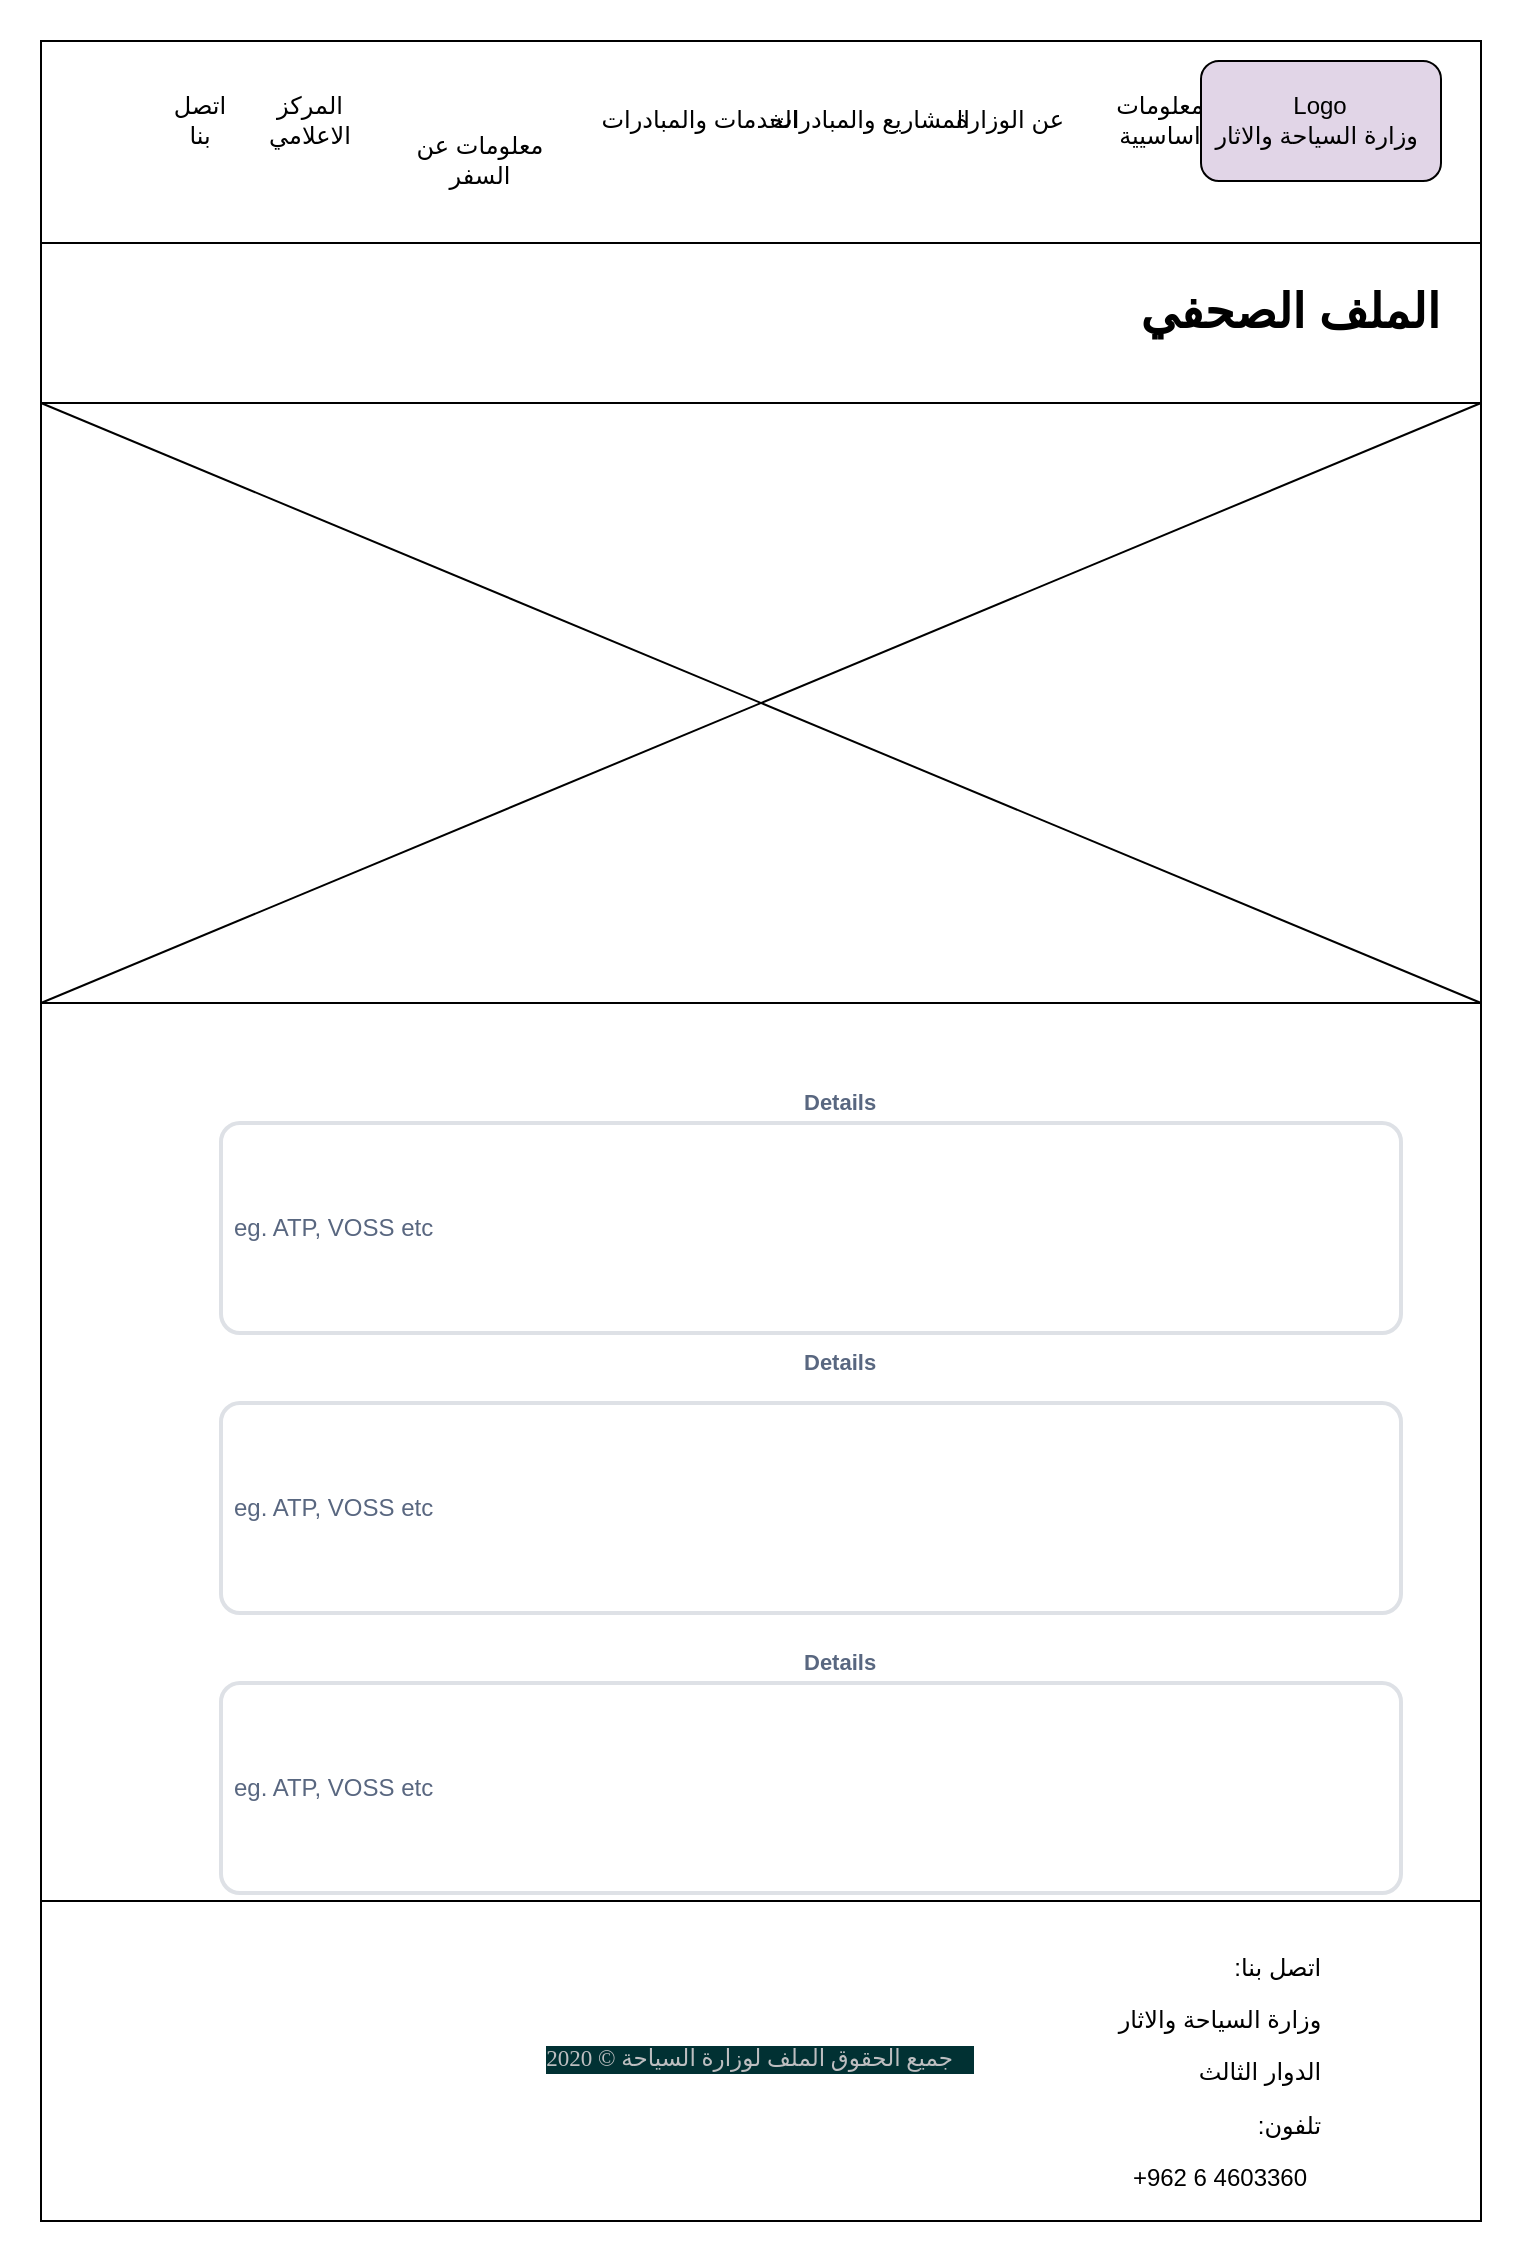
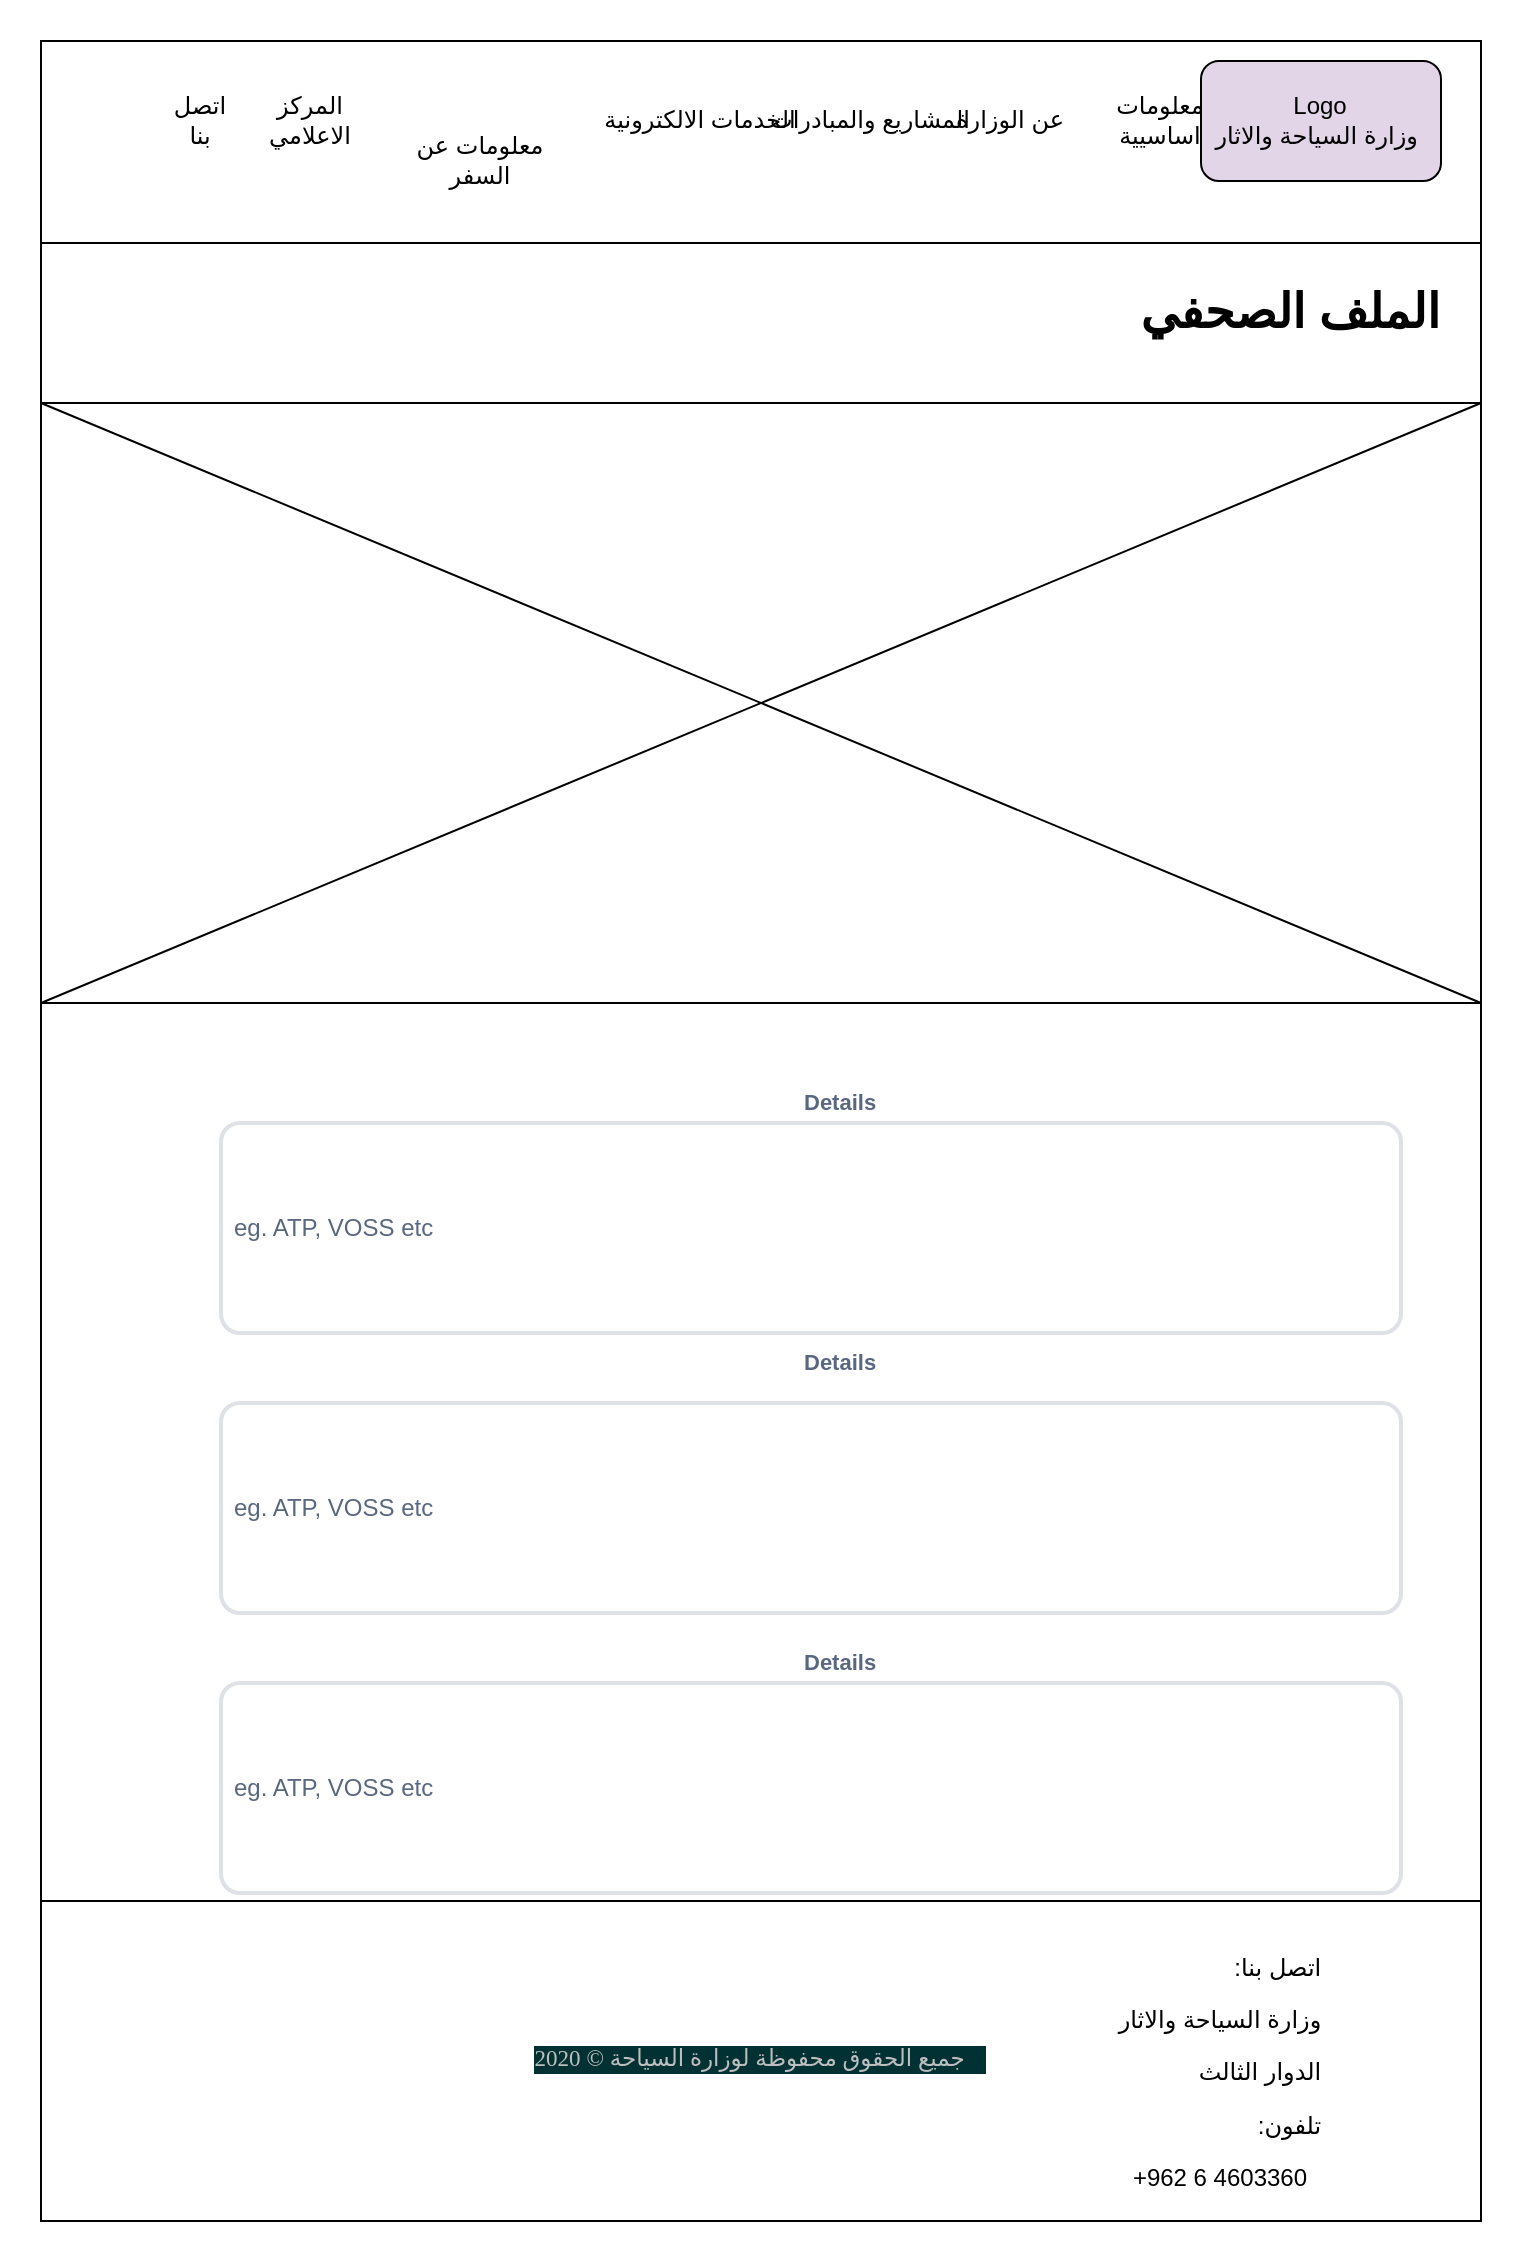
(701, 121) -> (701, 121)
(761, 2061) -> (761, 2061)
